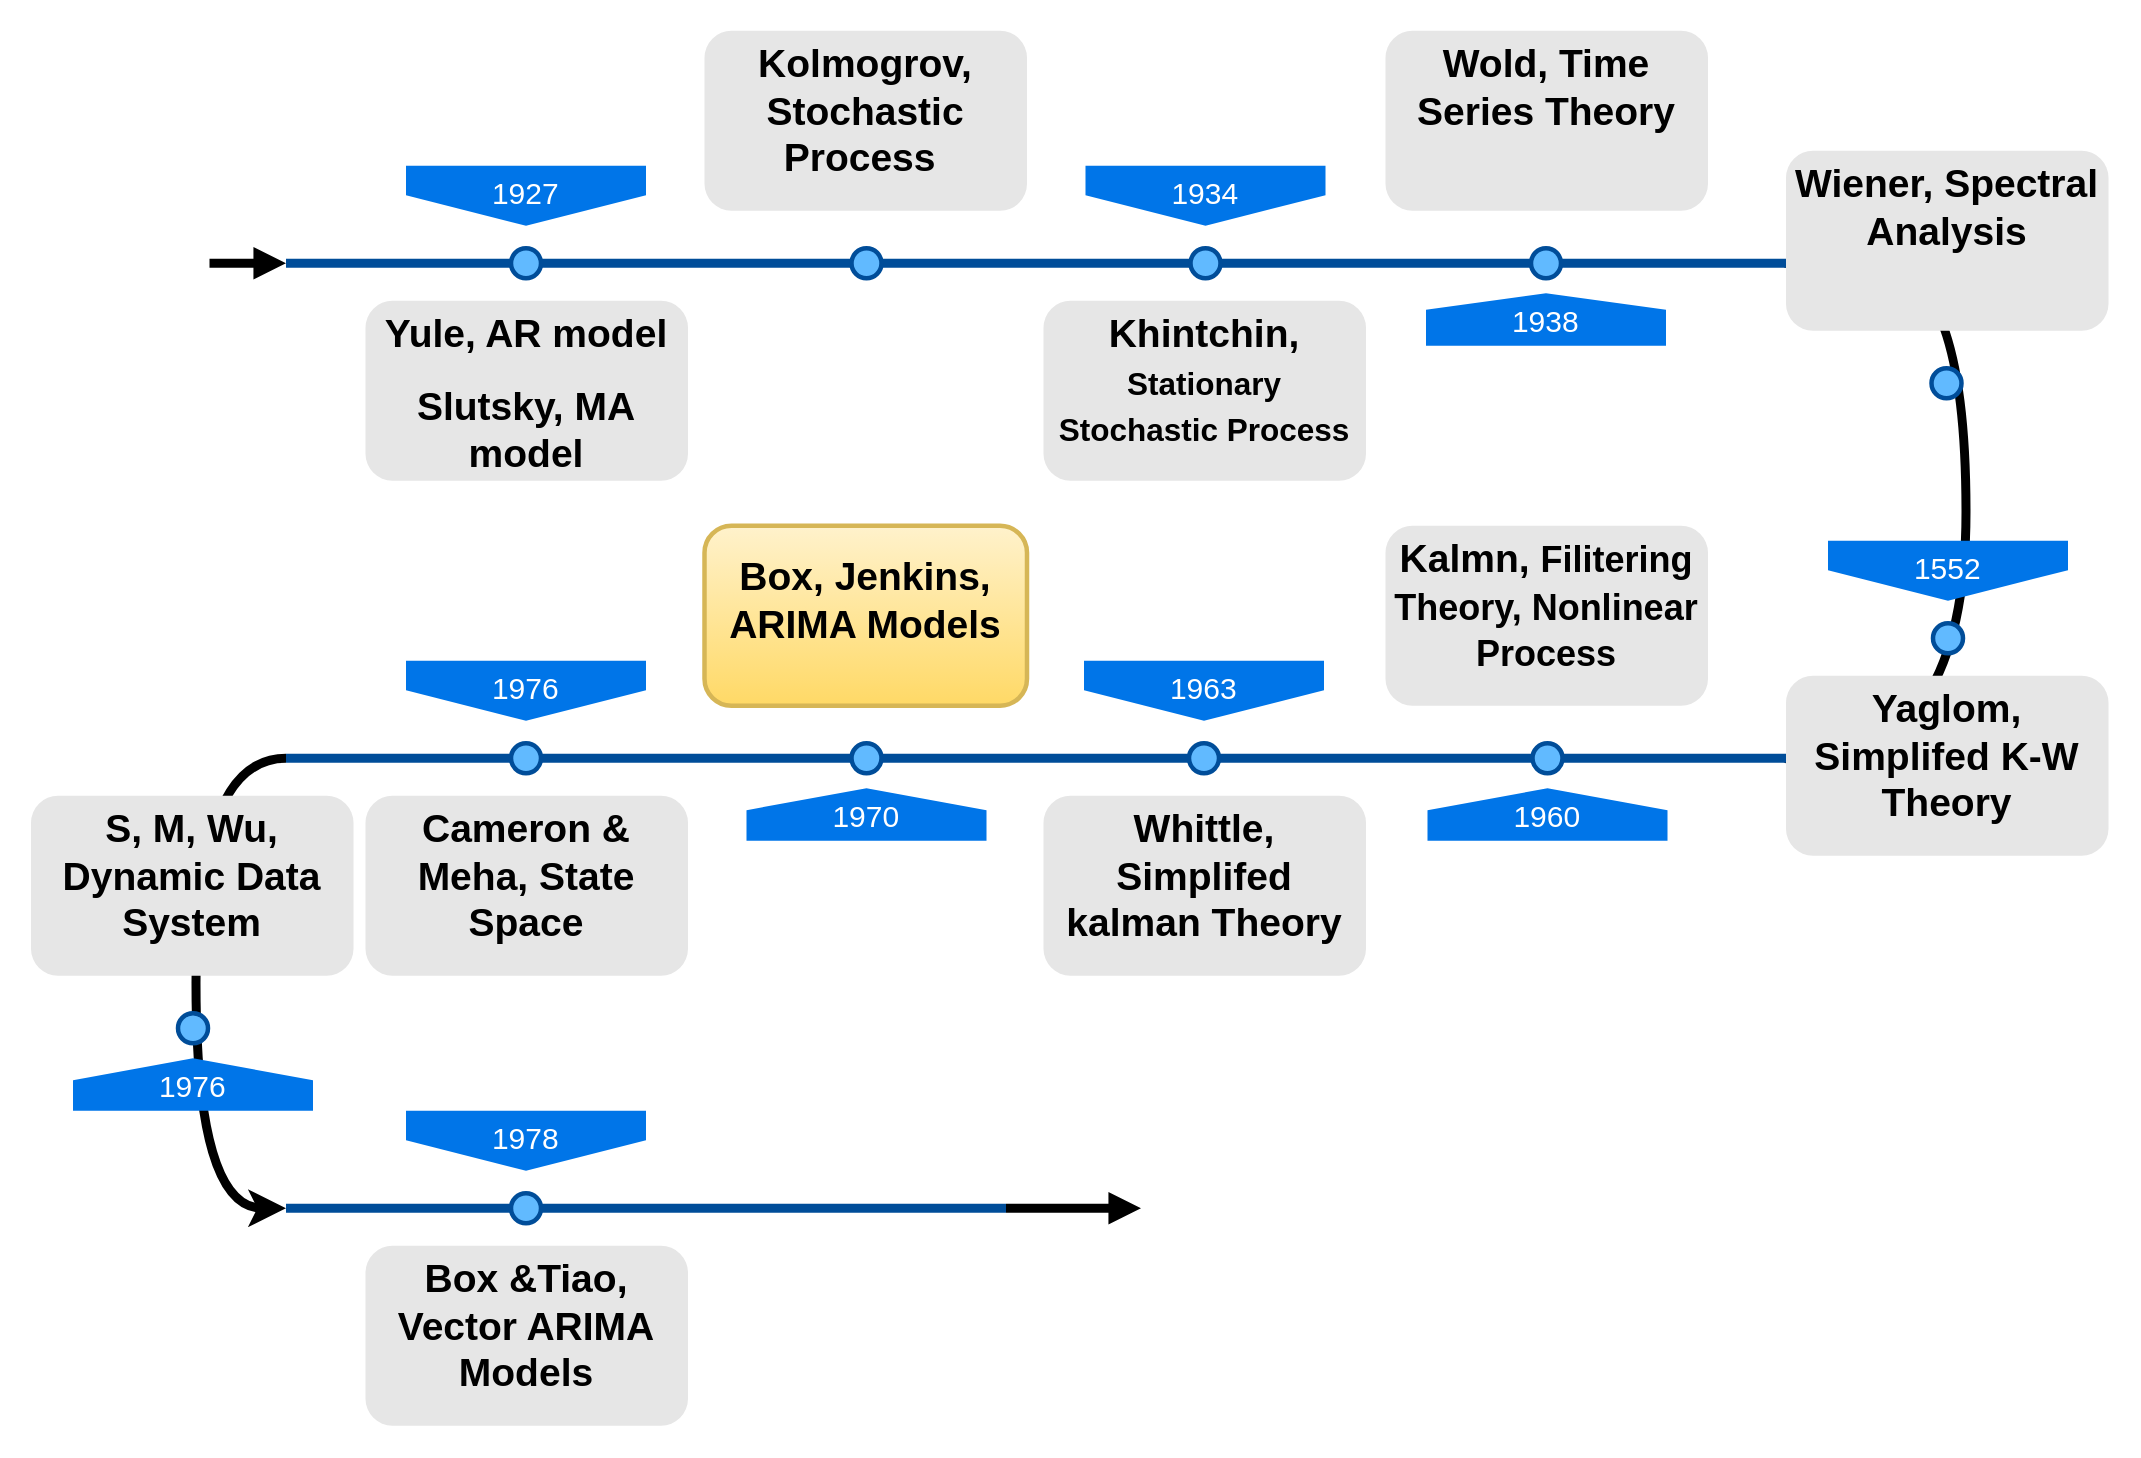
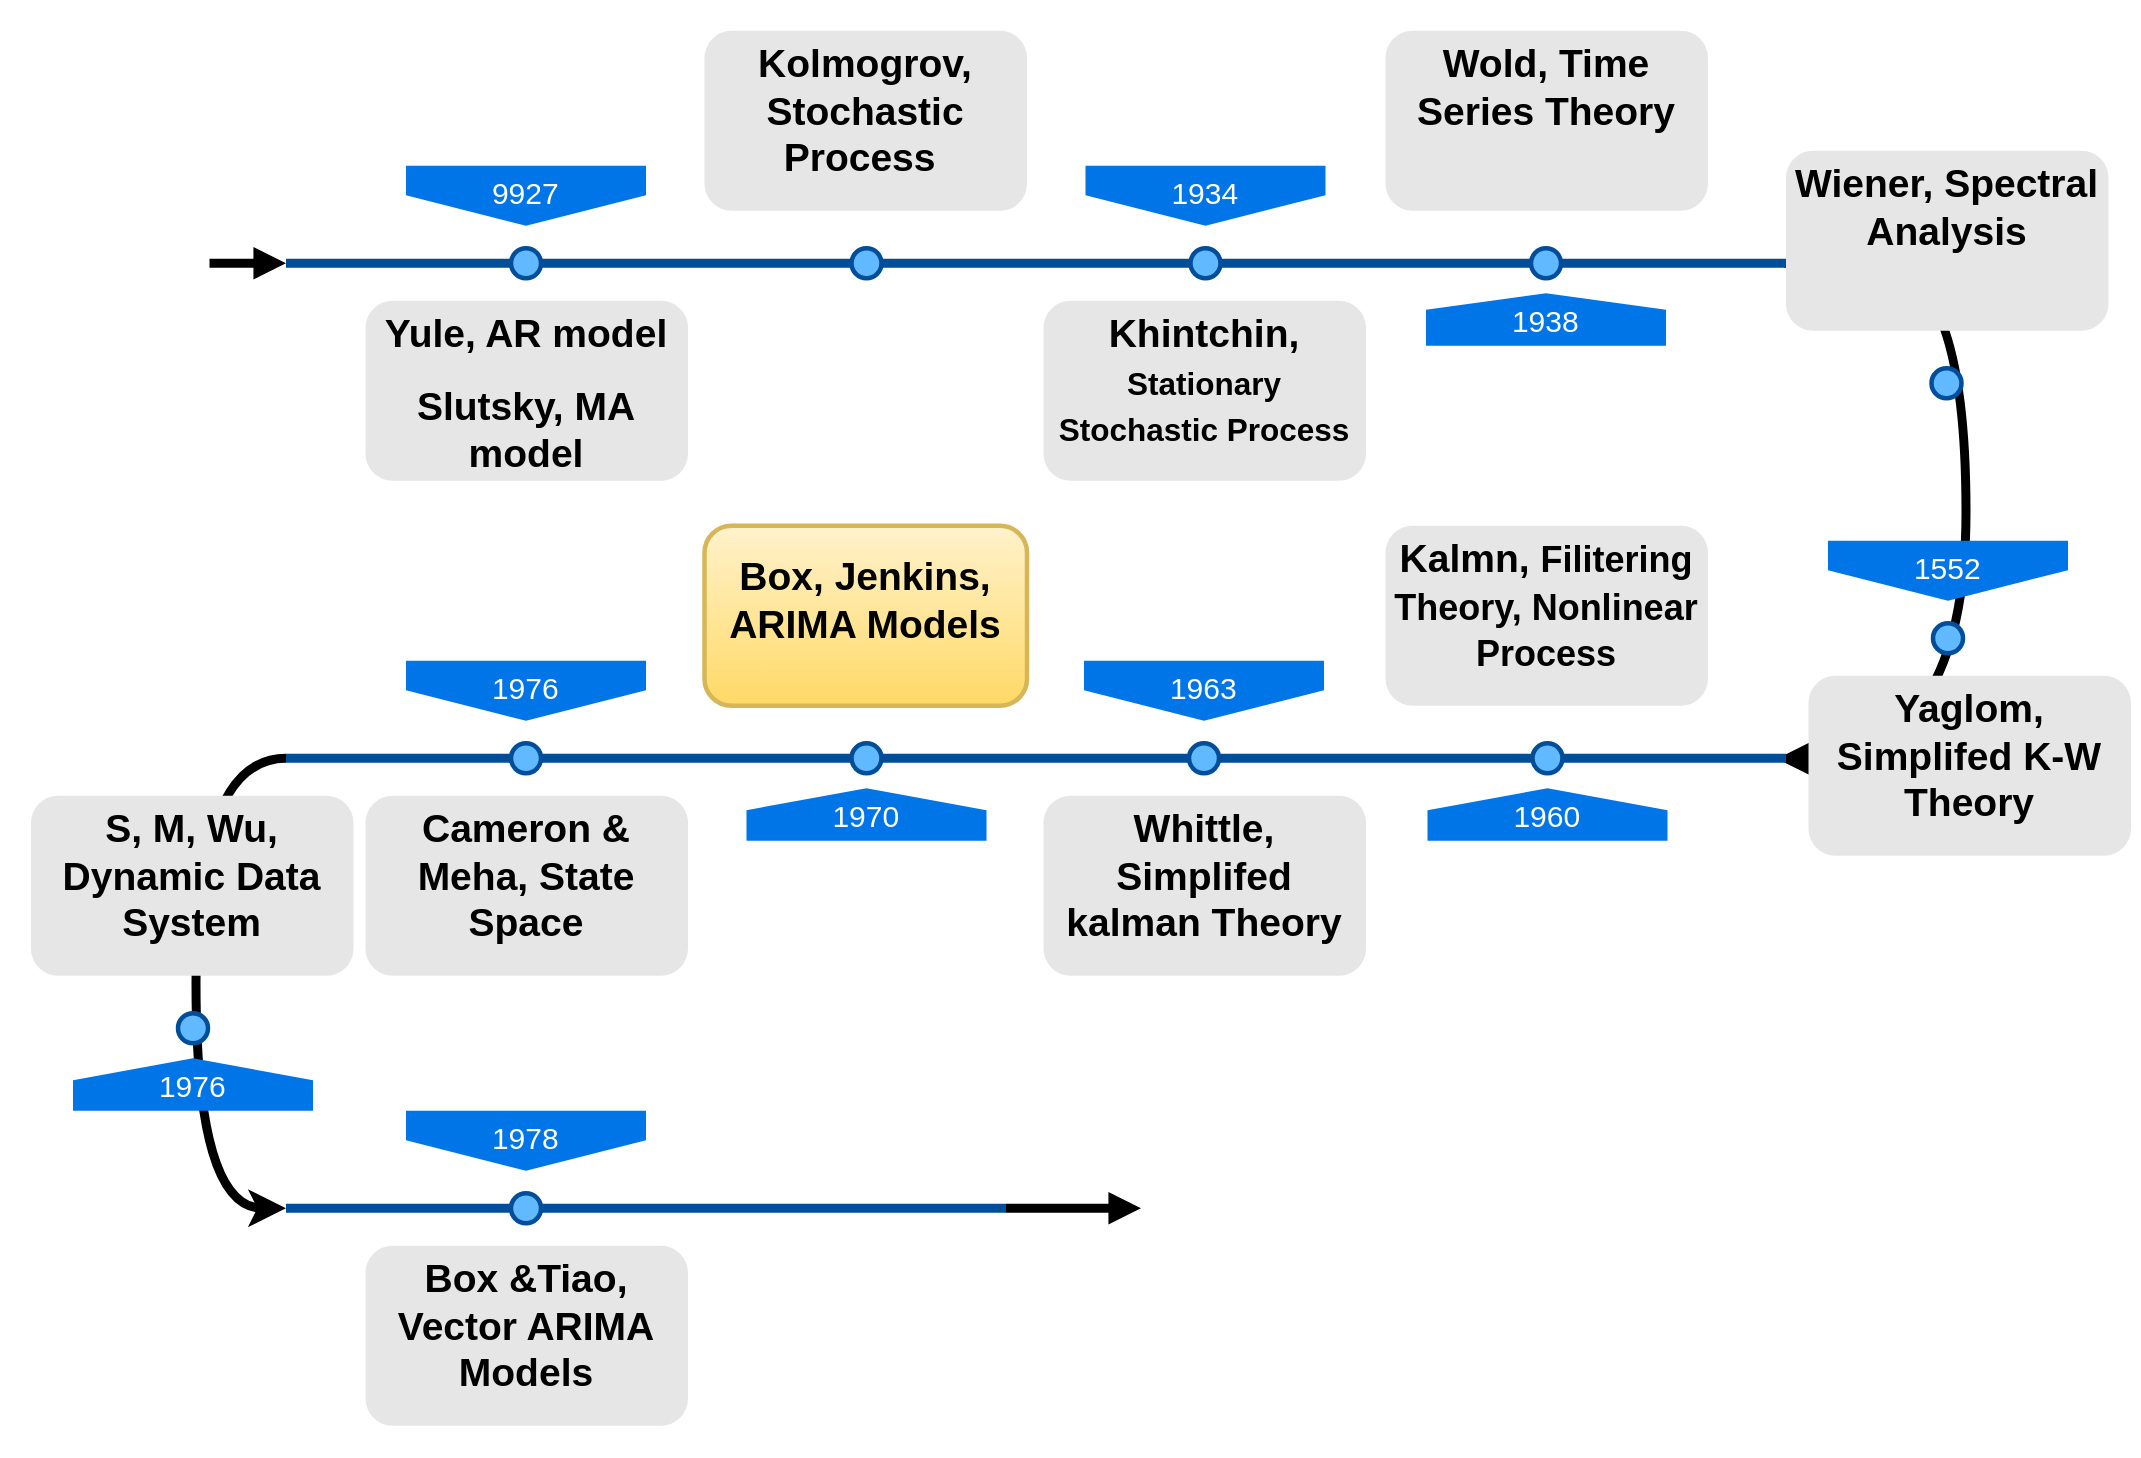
(526, 194) -> (526, 194)
(1947, 766) -> (1970, 766)
